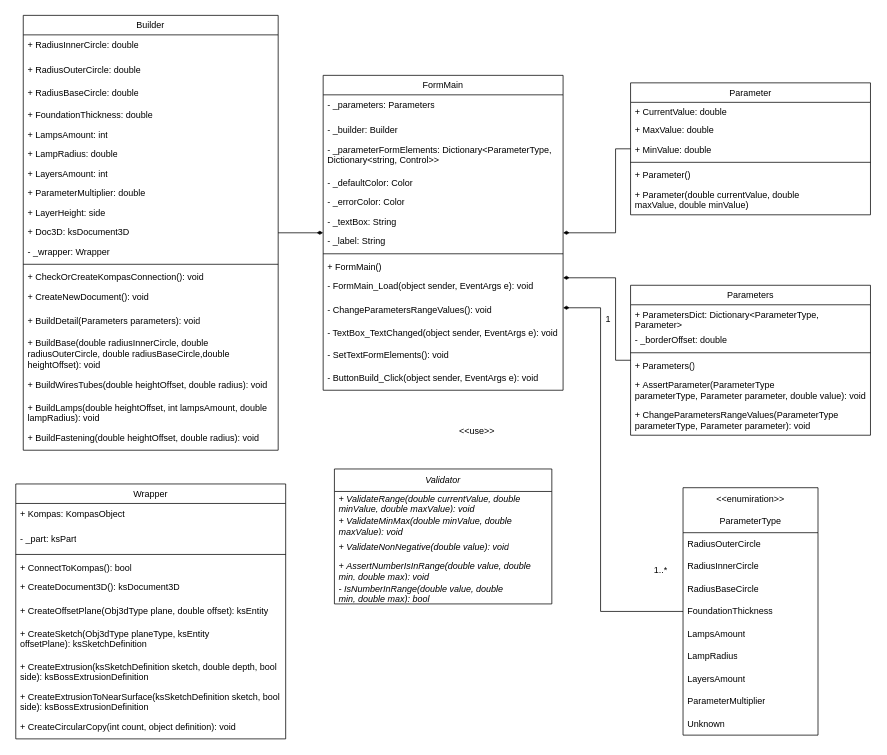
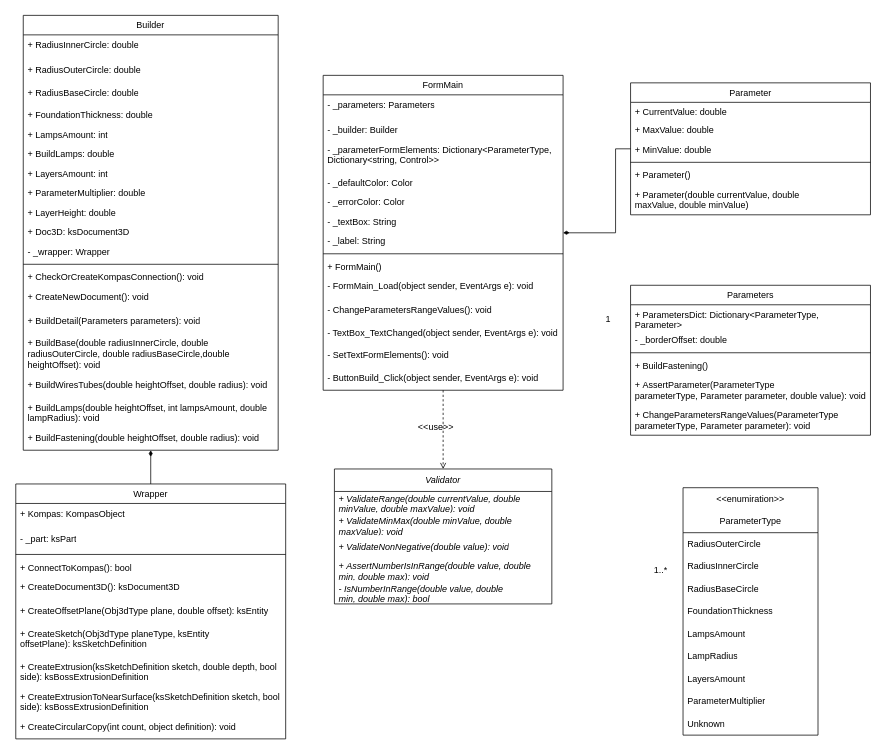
(73, 155) -> (72, 155)
(71, 214) -> (76, 214)
(298, 233) -> none
(615, 302) -> none
(670, 367) -> (677, 367)
none -> (443, 429)
(477, 432) -> (435, 428)
none -> (150, 471)
(600, 484) -> none
